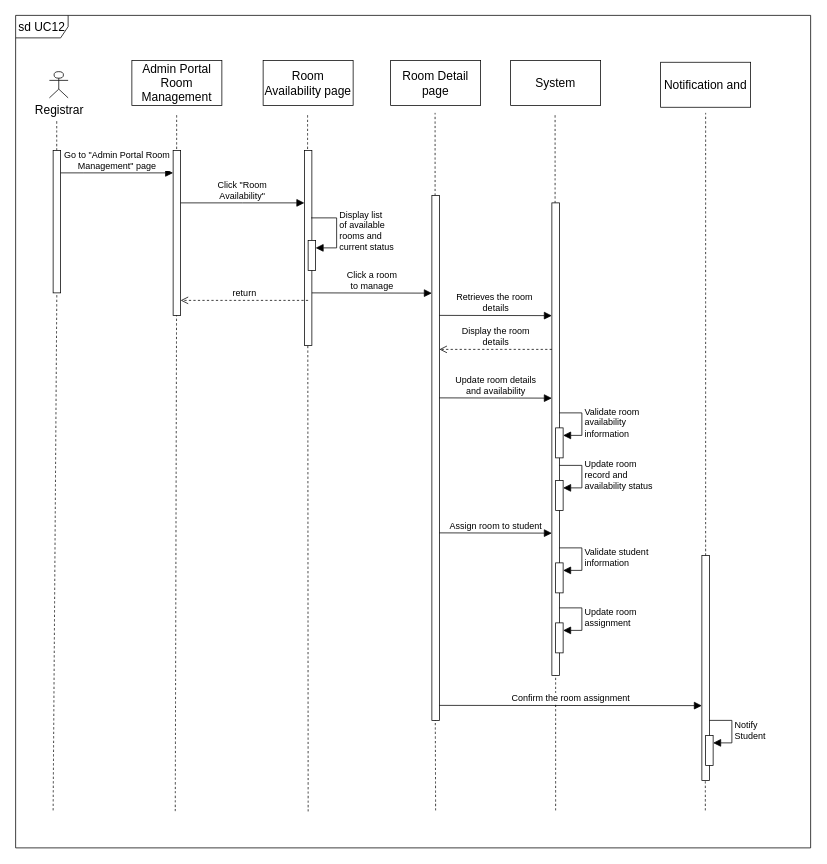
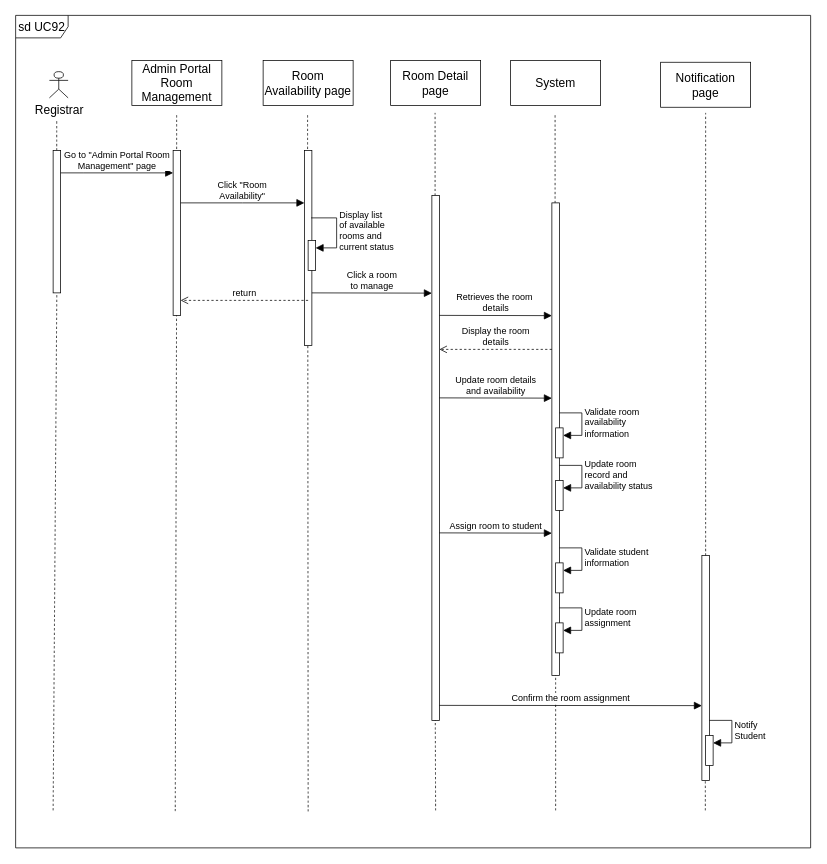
(42, 27) -> (42, 27)
(705, 85) -> (705, 85)
